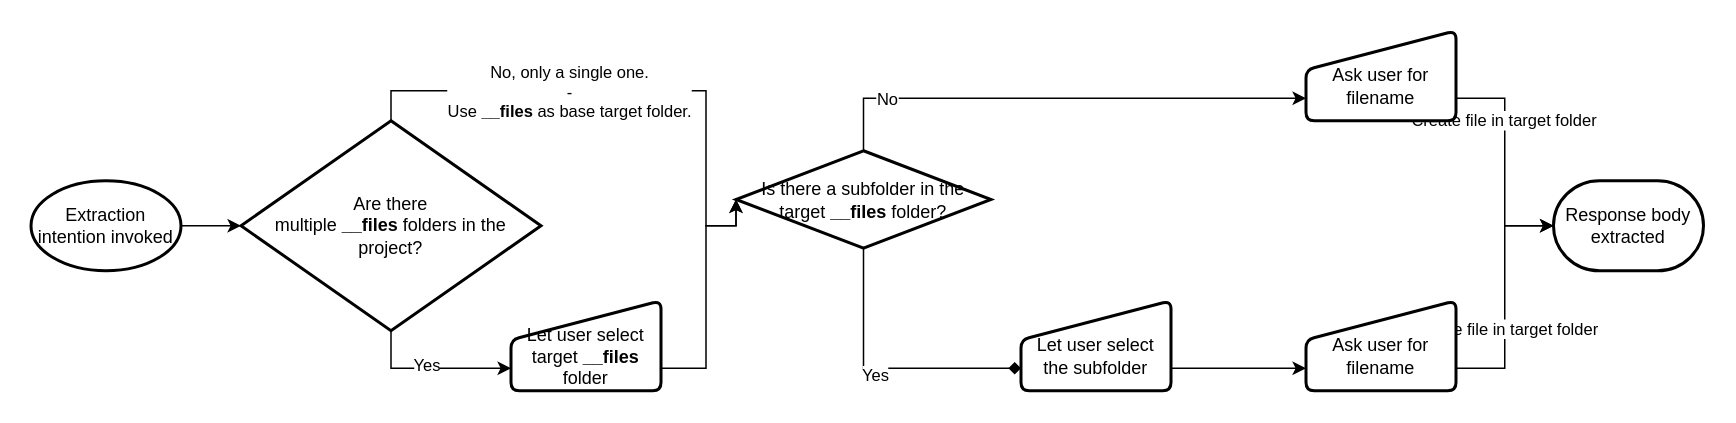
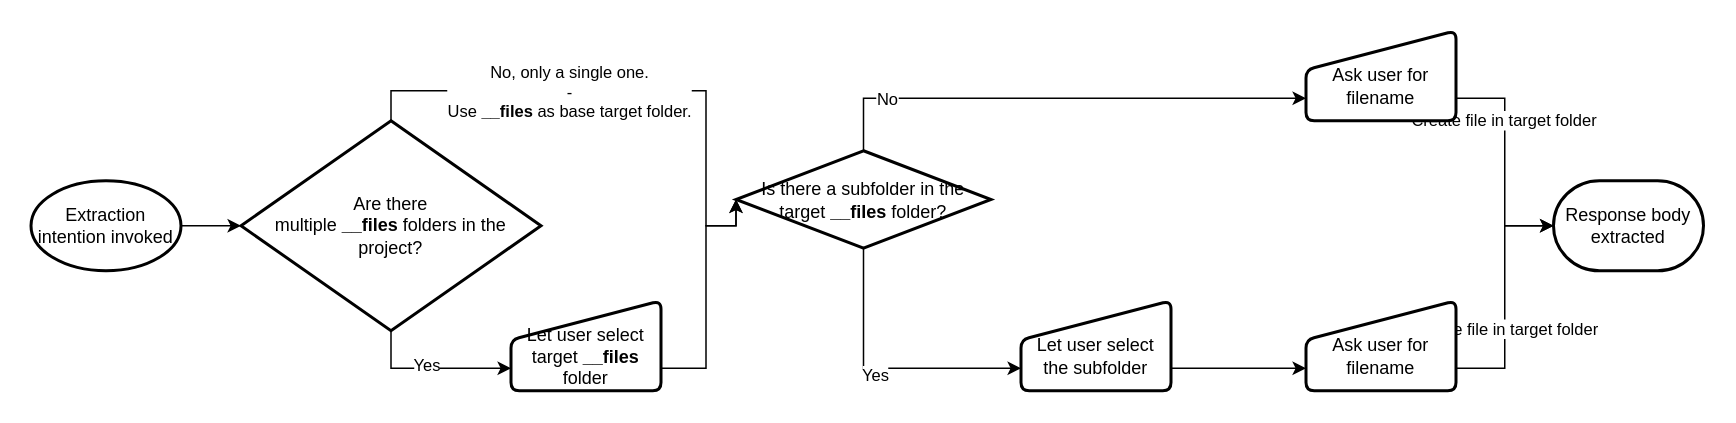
(1008, 368) -> (1009, 368)
